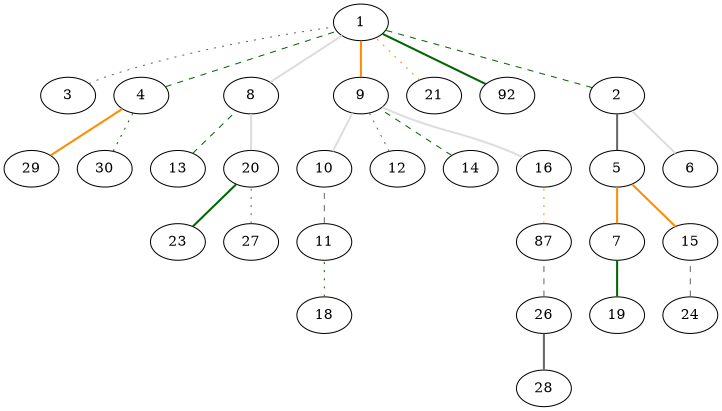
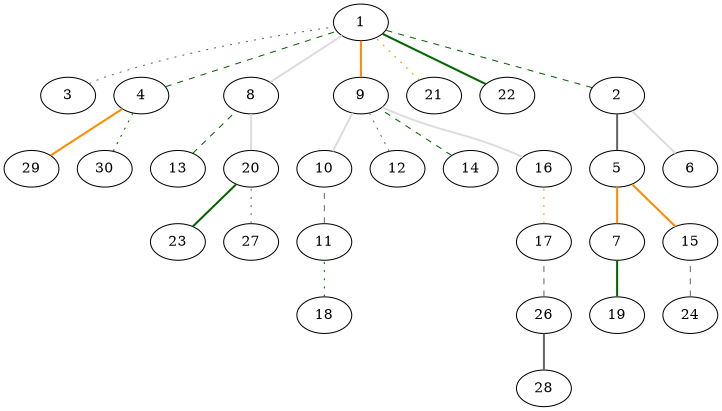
(507, 96) -> (507, 96)
(544, 242) -> (544, 242)
